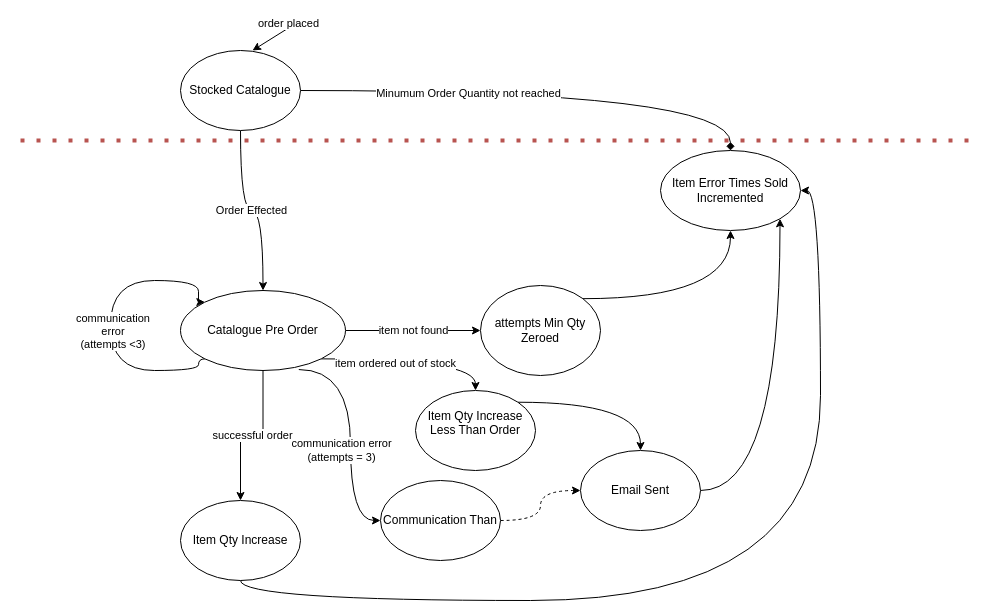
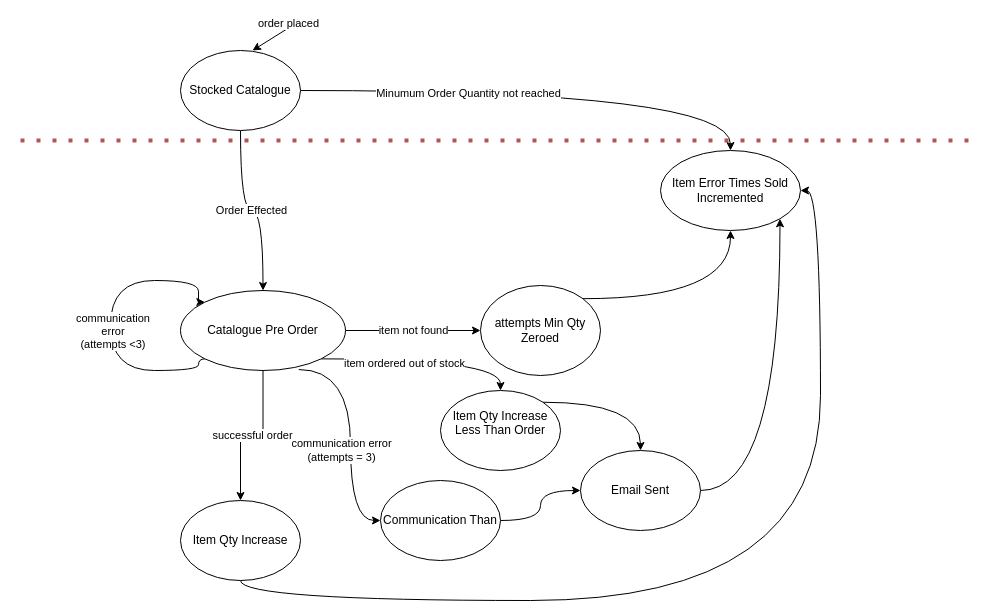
(696, 118) -> (697, 119)
(476, 431) -> (501, 431)
(539, 511) -> (539, 511)
